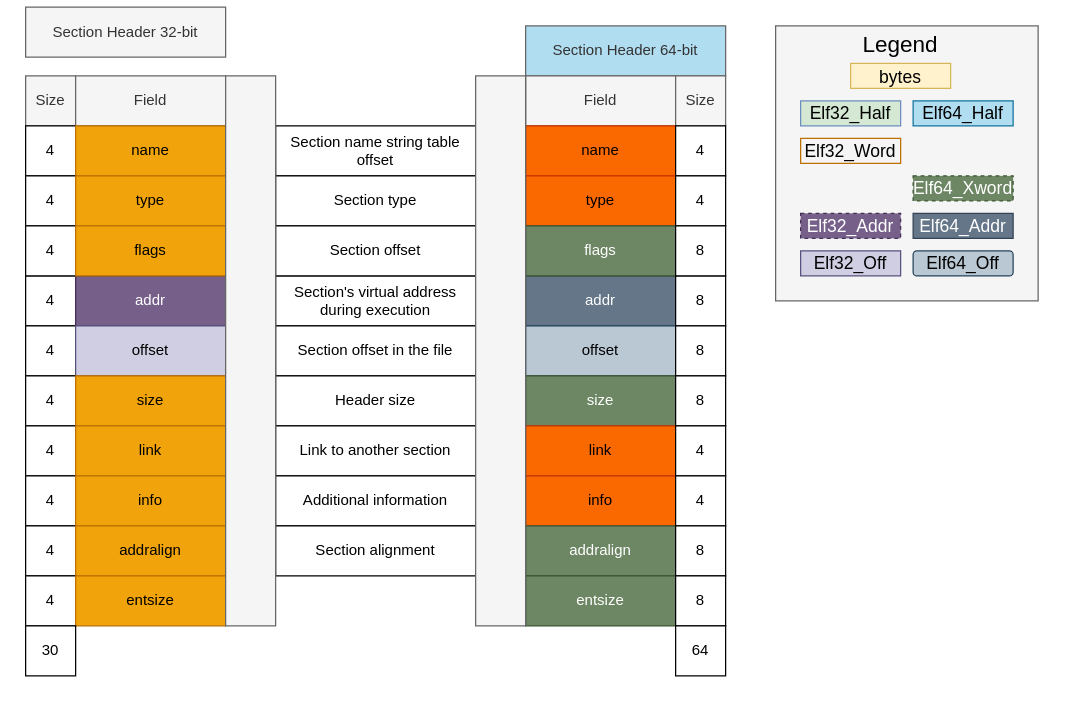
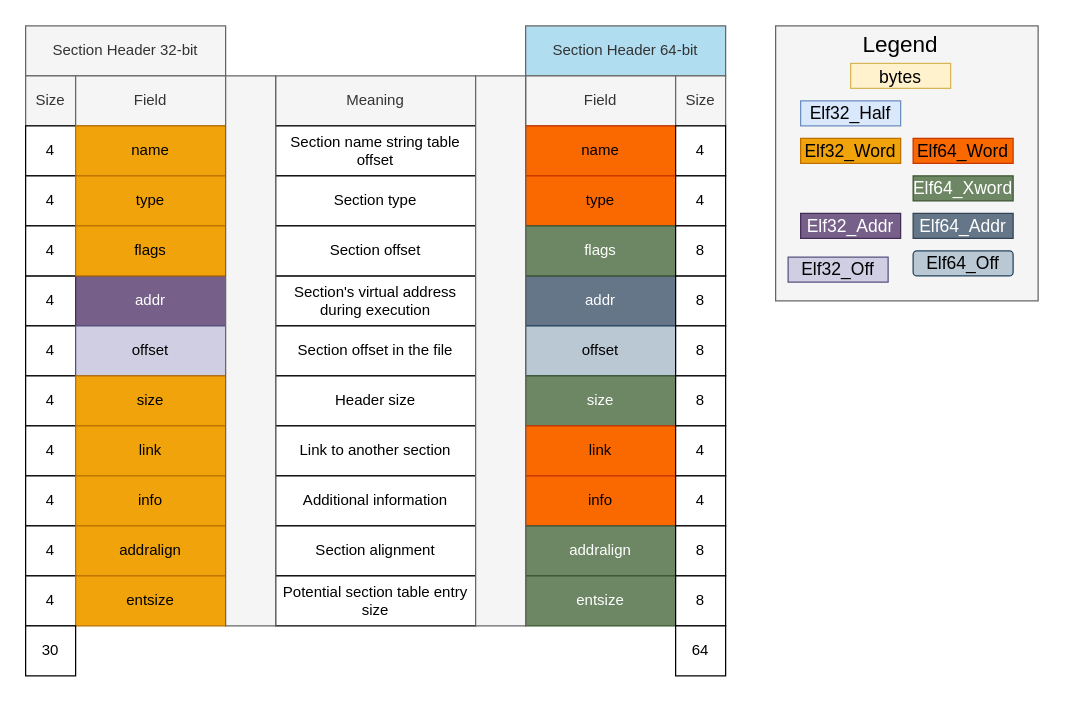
(126, 32) -> (126, 51)
none -> (376, 101)
(851, 113) -> (851, 113)
(963, 113) -> none
(851, 151) -> (851, 151)
none -> (963, 151)
(963, 188) -> (963, 188)
(851, 226) -> (851, 226)
(851, 263) -> (838, 269)
none -> (376, 601)
